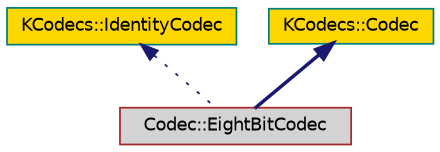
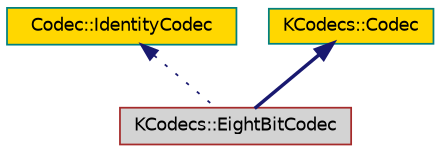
(122, 26) -> (122, 26)
(236, 126) -> (236, 126)
